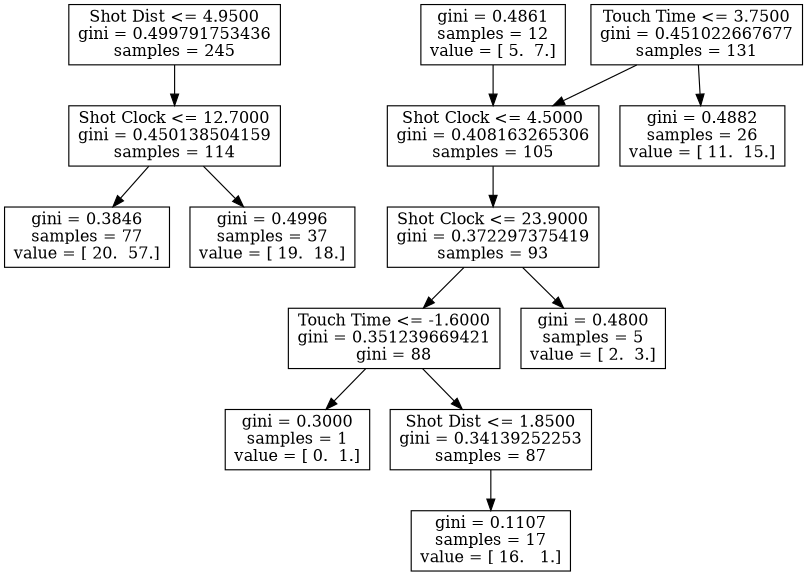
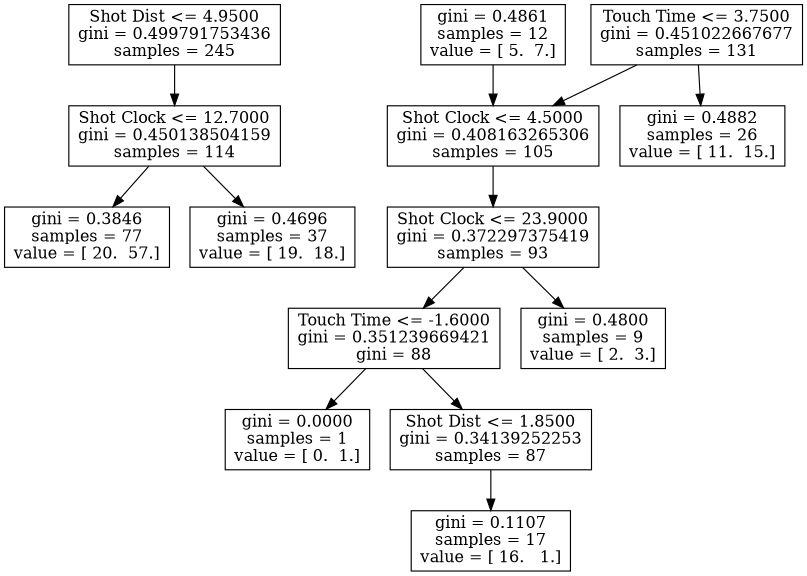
(272, 237) -> (272, 237)
(593, 338) -> (593, 338)
(297, 440) -> (297, 440)
